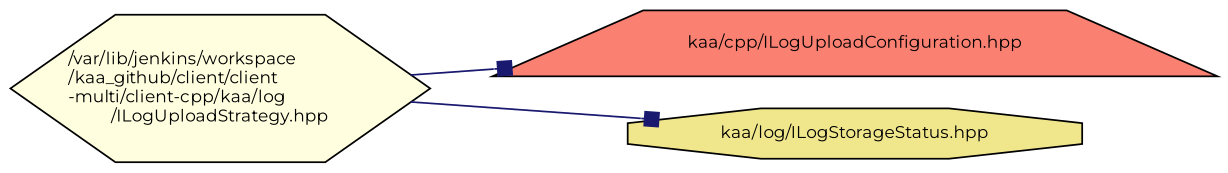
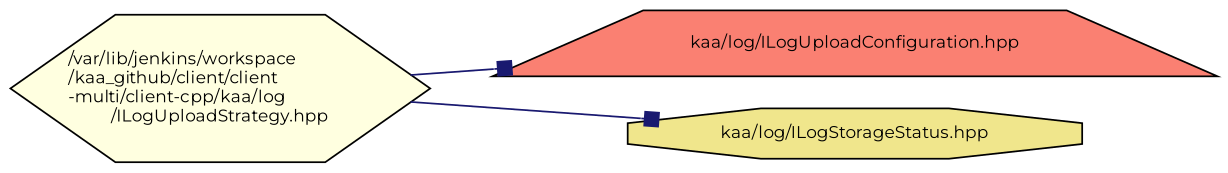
(855, 43) -> (855, 43)
